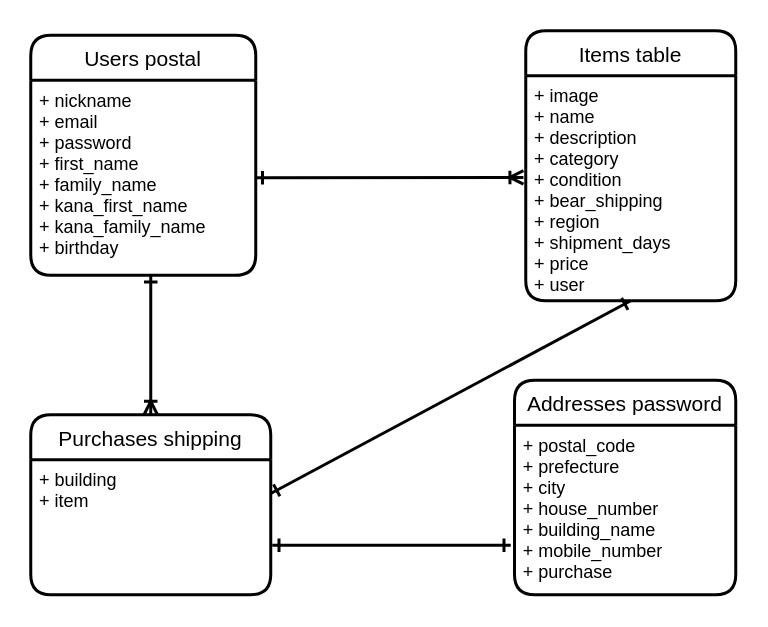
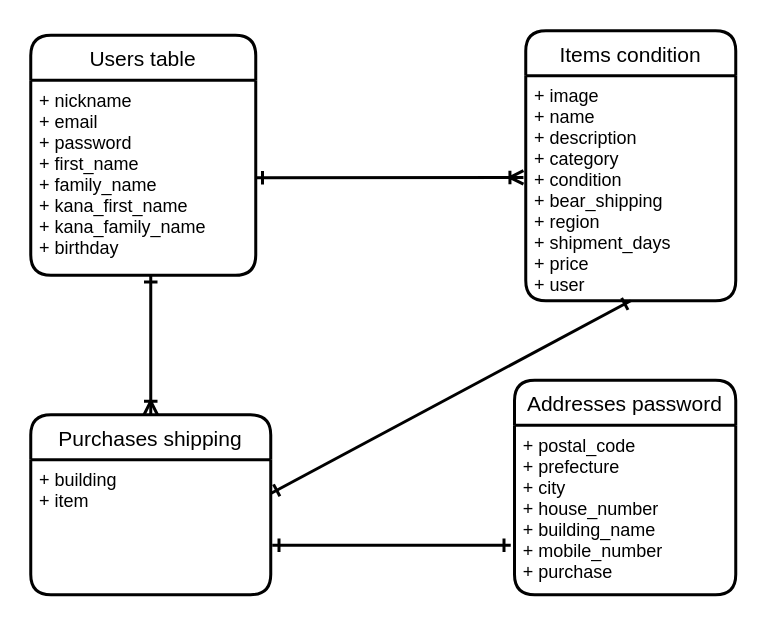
(630, 55) -> (630, 55)
(143, 59) -> (143, 59)
